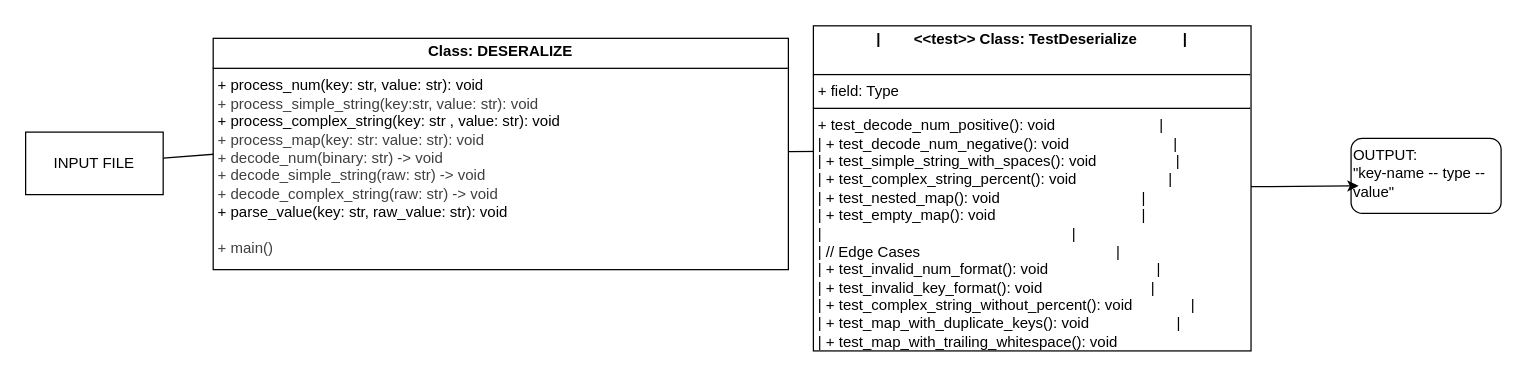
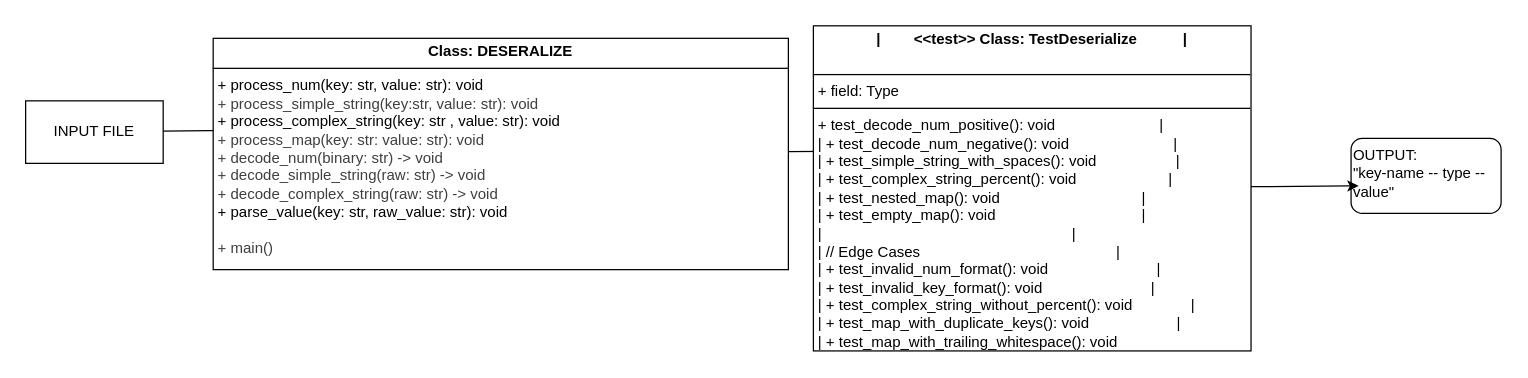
(94, 163) -> (94, 132)
